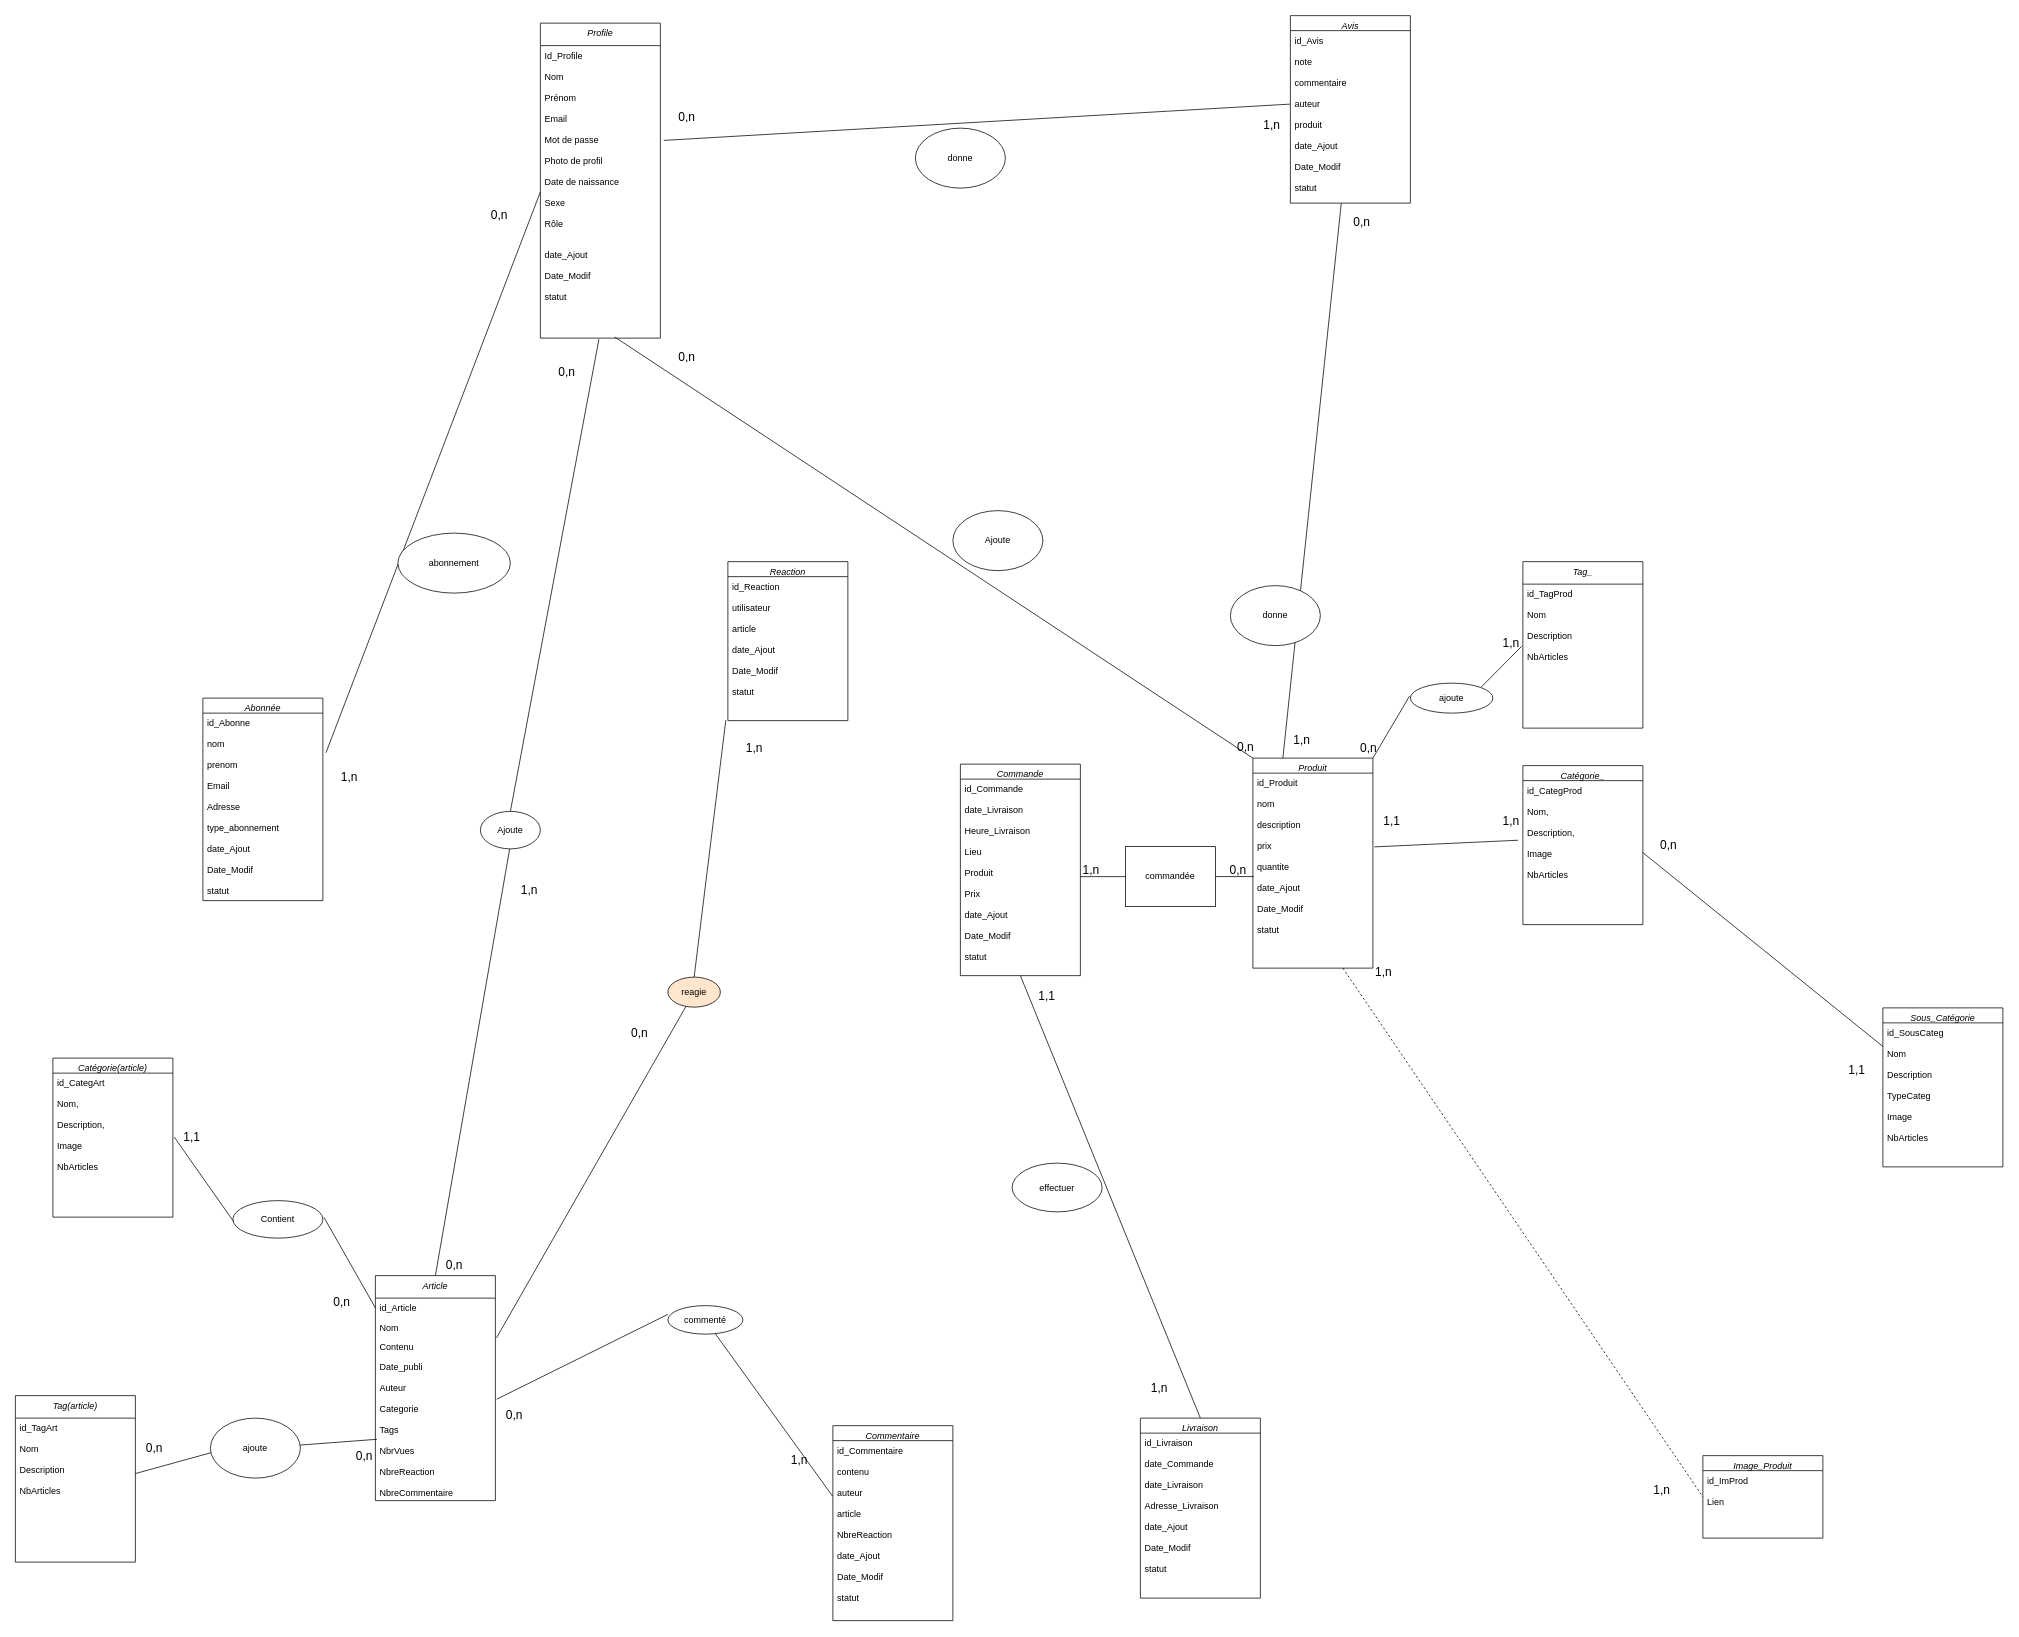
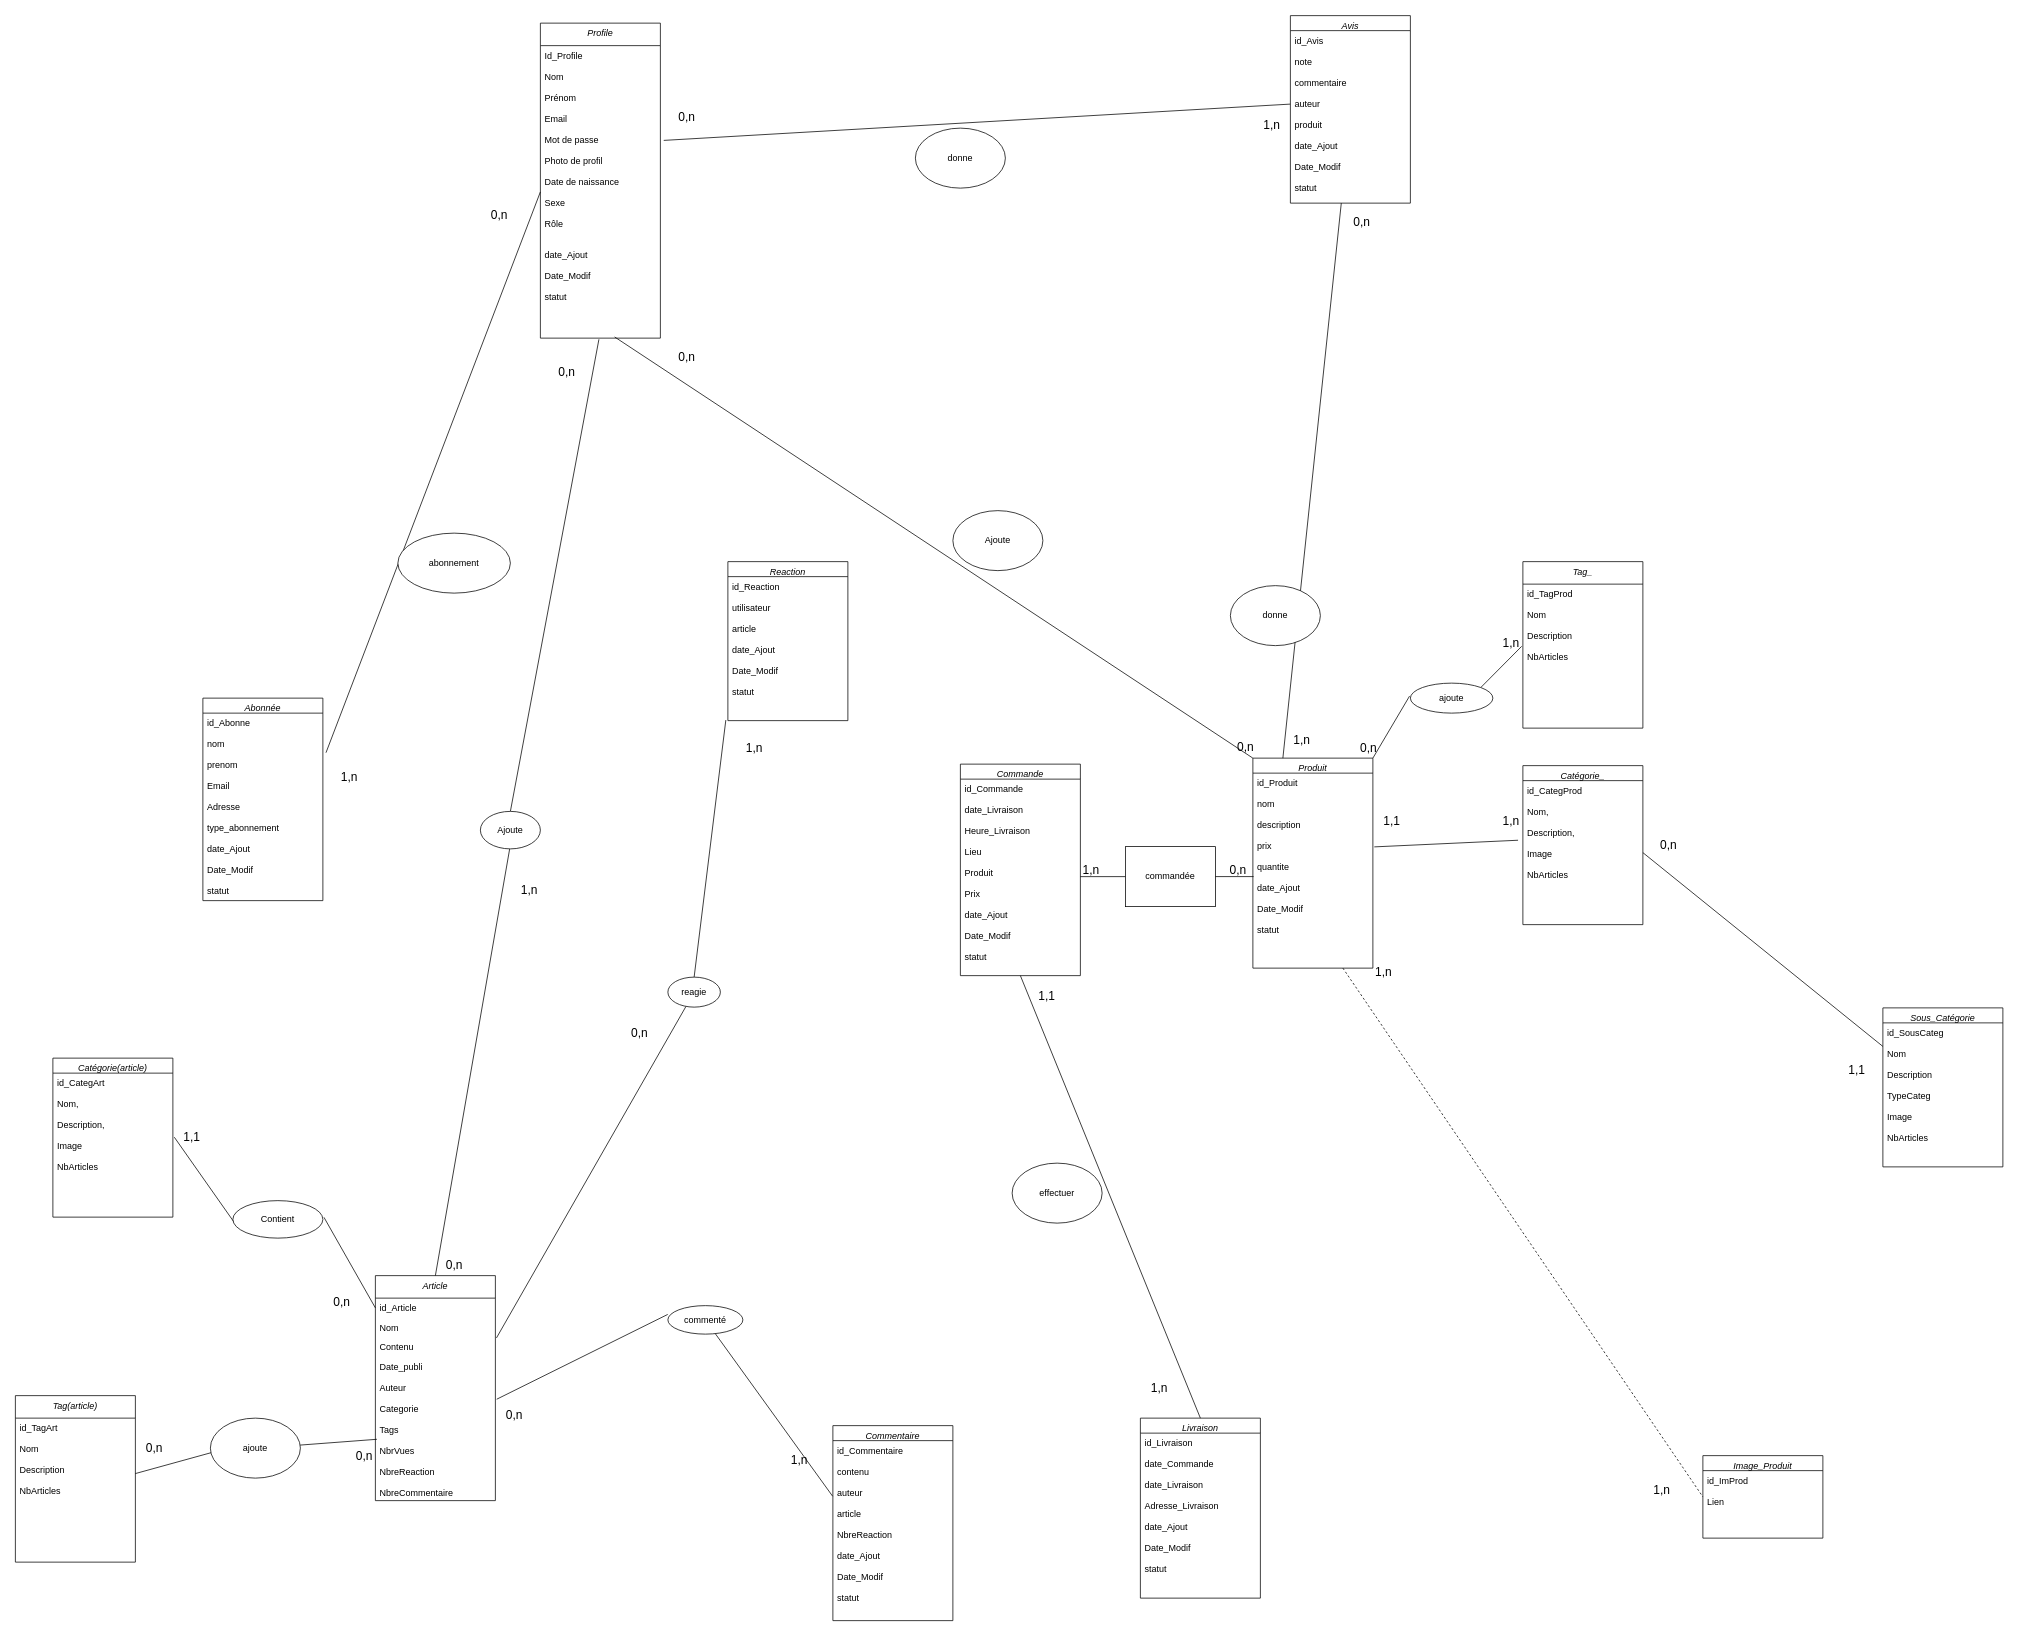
(694, 992) -> (694, 992)
(1057, 1187) -> (1057, 1193)
